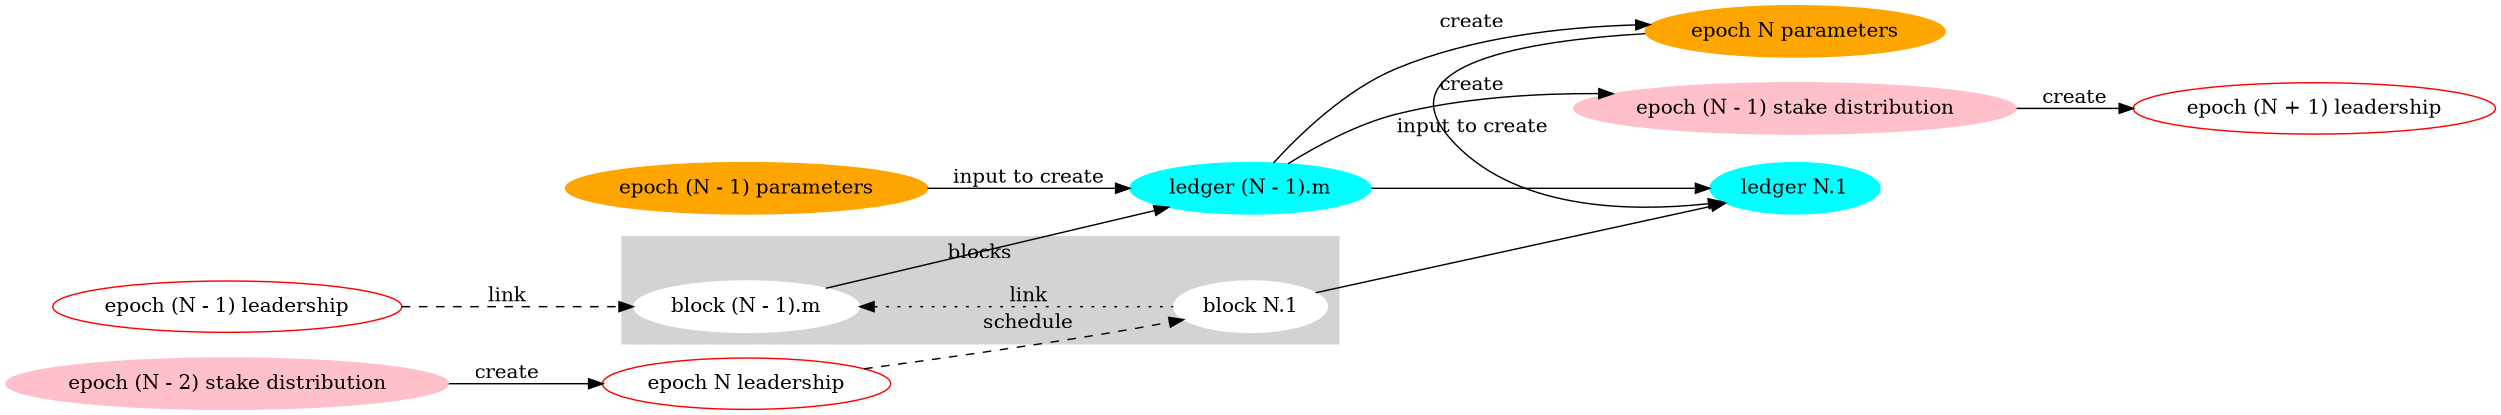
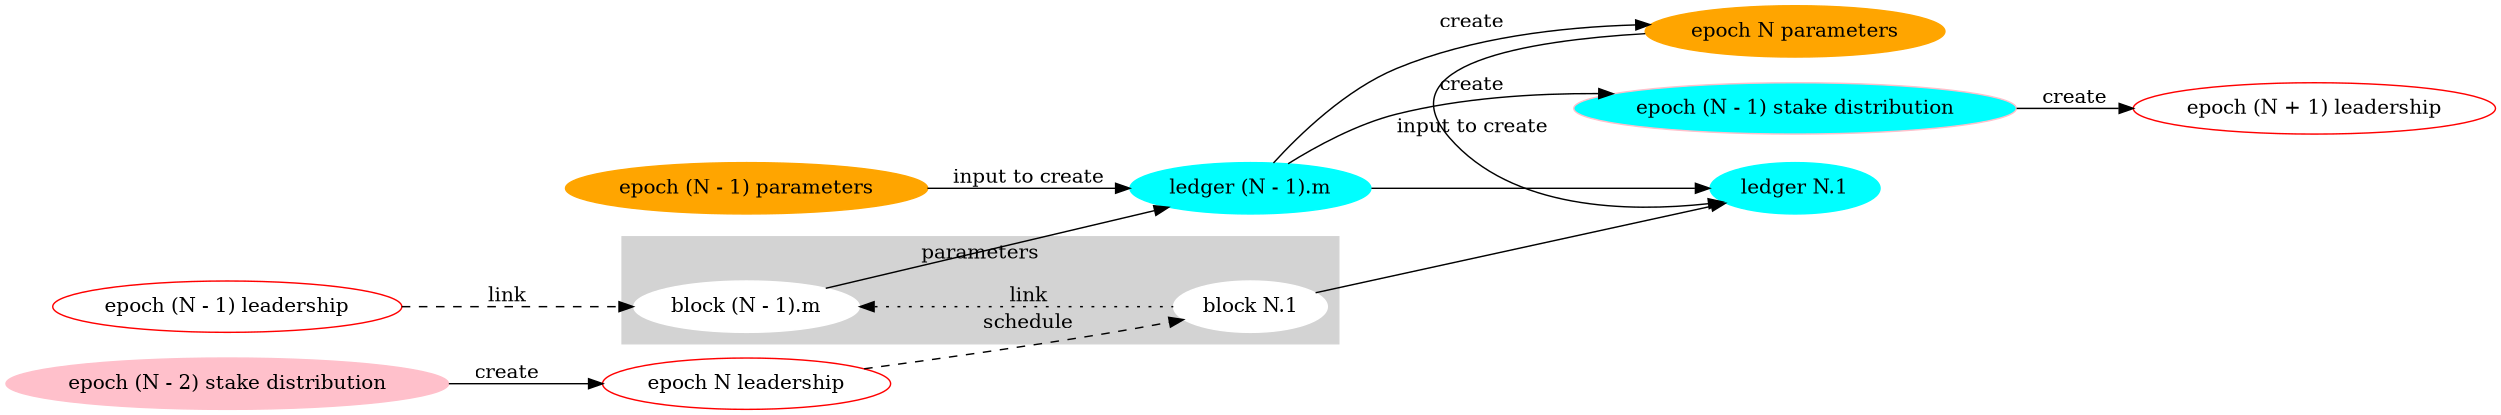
(1795, 108) -> (1795, 108)
(980, 253) -> (980, 253)
